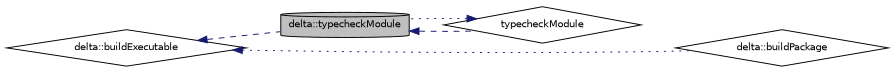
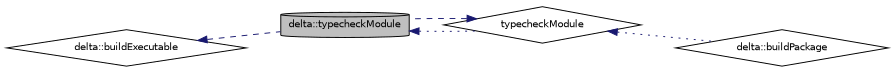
(438, 18) -> (438, 18)
(448, 31) -> (448, 31)
(467, 52) -> (665, 37)
